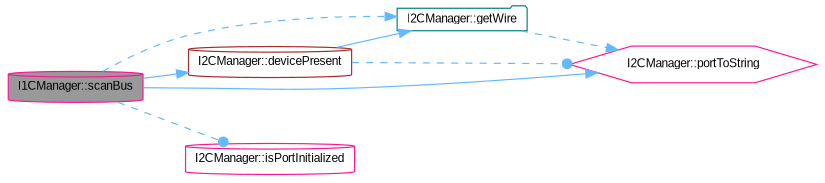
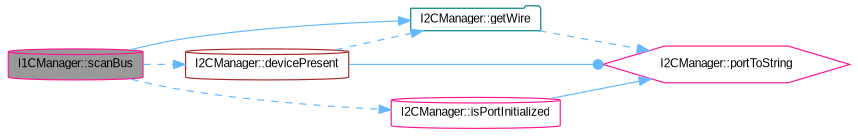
(240, 25) -> (264, 29)
(368, 40) -> (373, 42)
(457, 63) -> (471, 64)
(160, 76) -> (158, 64)
(365, 88) -> (595, 90)
(168, 121) -> (255, 99)
